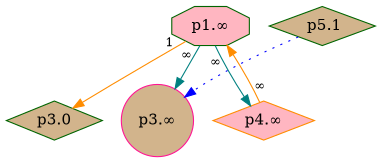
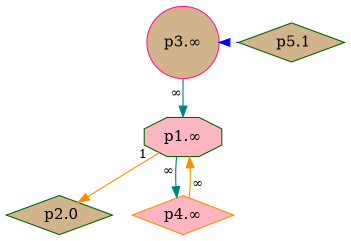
(190, 63) -> (183, 92)
(54, 121) -> (59, 215)
